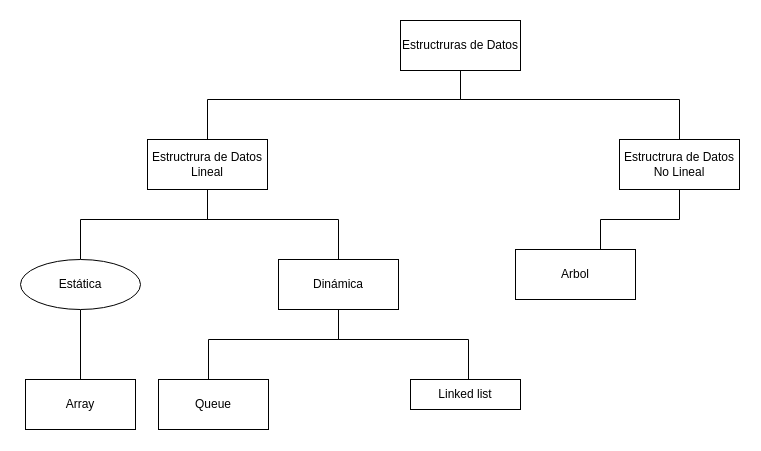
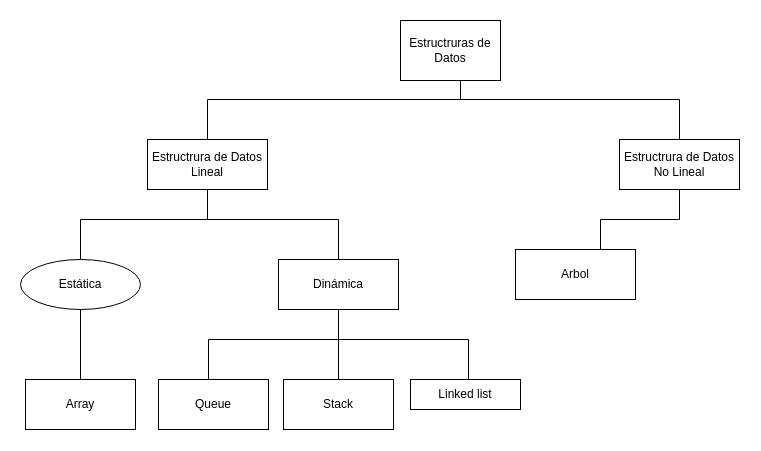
(461, 46) -> (451, 51)
none -> (339, 361)
none -> (339, 405)
